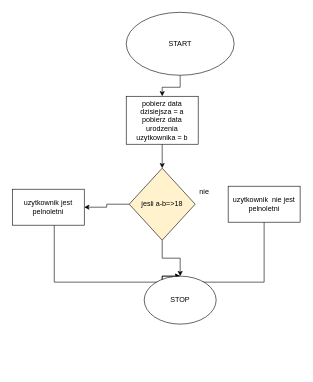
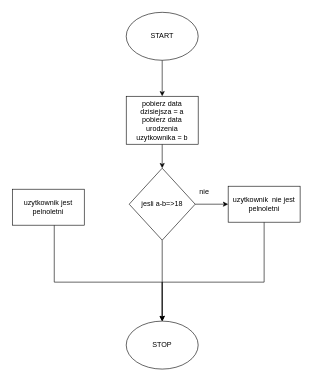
(180, 44) -> (162, 36)
(162, 204) -> (162, 204)
(107, 206) -> (222, 204)
(180, 300) -> (162, 345)
